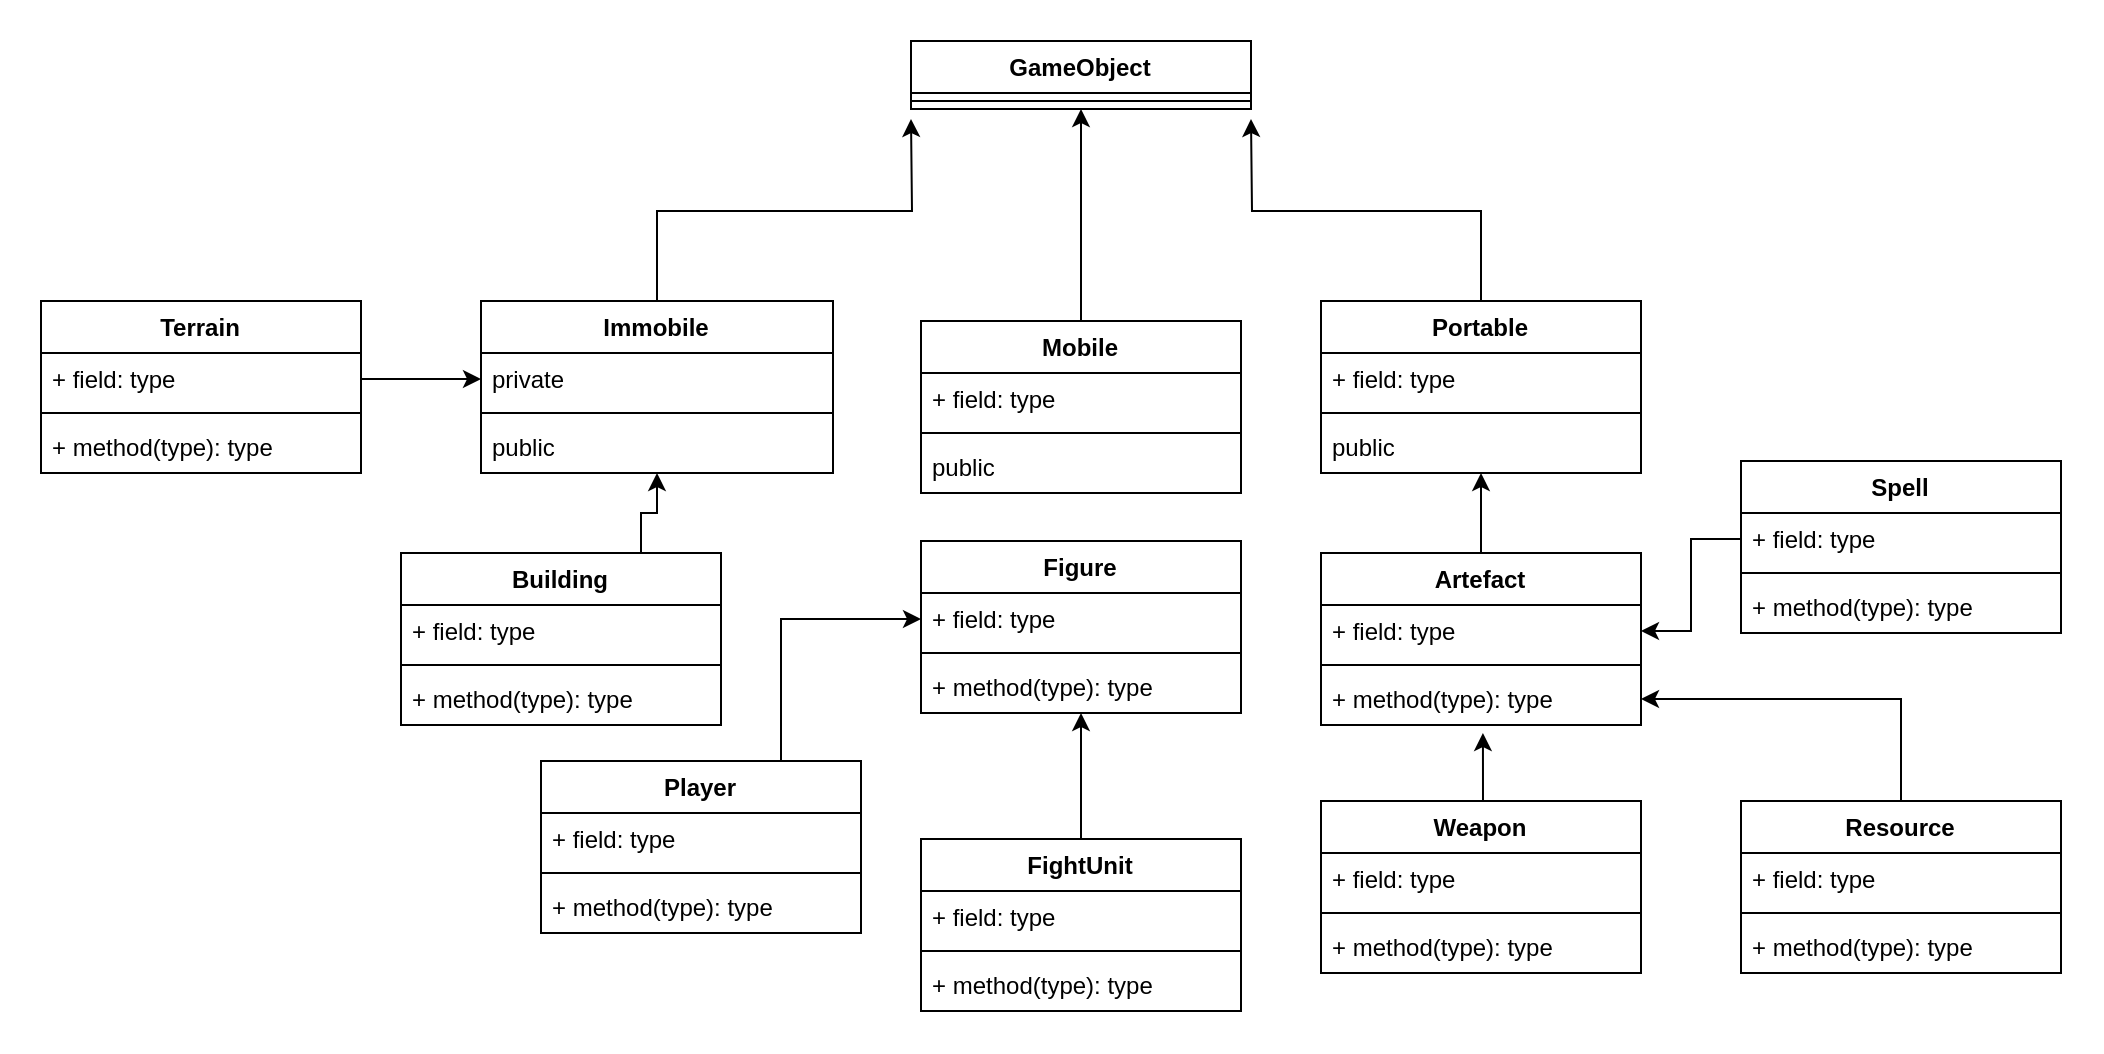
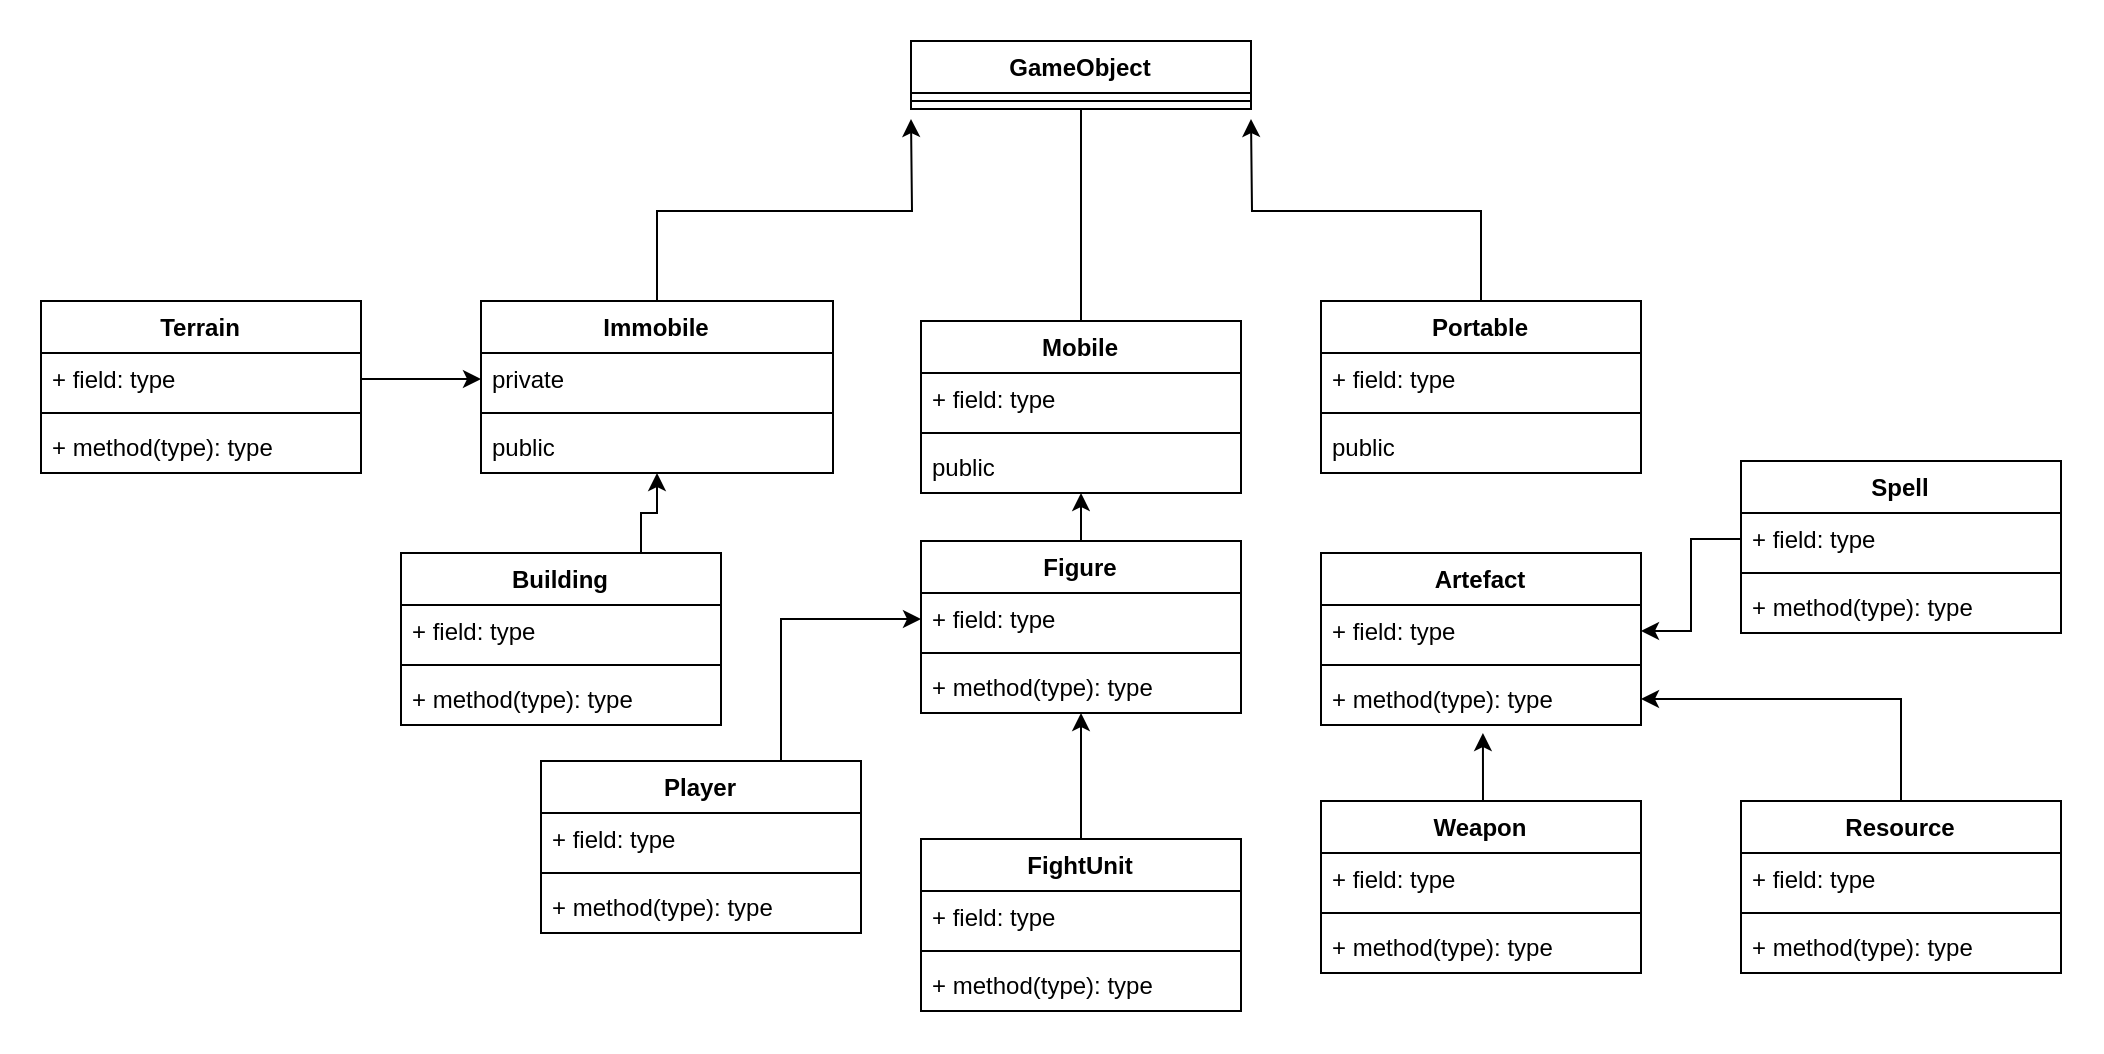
(1081, 124) -> (1081, 119)
(1481, 520) -> none
none -> (1081, 524)
